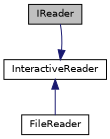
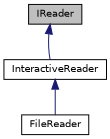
(62, 37) -> (49, 47)
